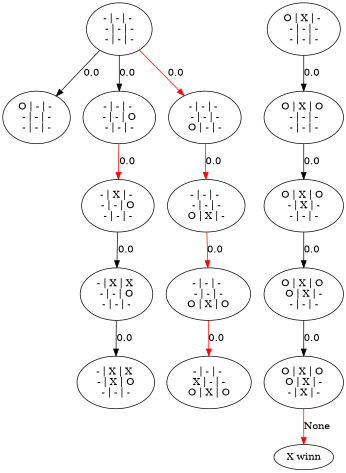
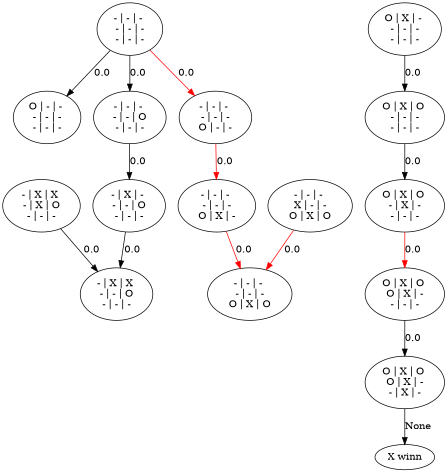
(119, 158) -> (130, 158)
(304, 246) -> (405, 246)
(116, 335) -> (77, 247)
(209, 335) -> (282, 247)
(304, 423) -> (405, 423)
